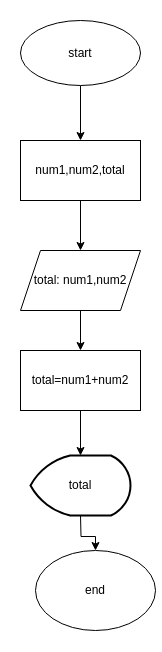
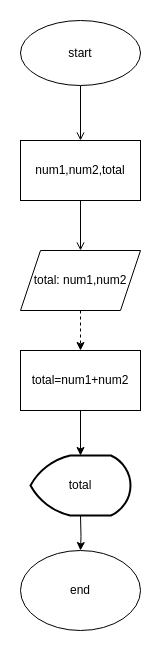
(81, 132) -> (81, 134)
(81, 242) -> (81, 244)
(81, 327) -> (81, 327)
(96, 591) -> (81, 591)
